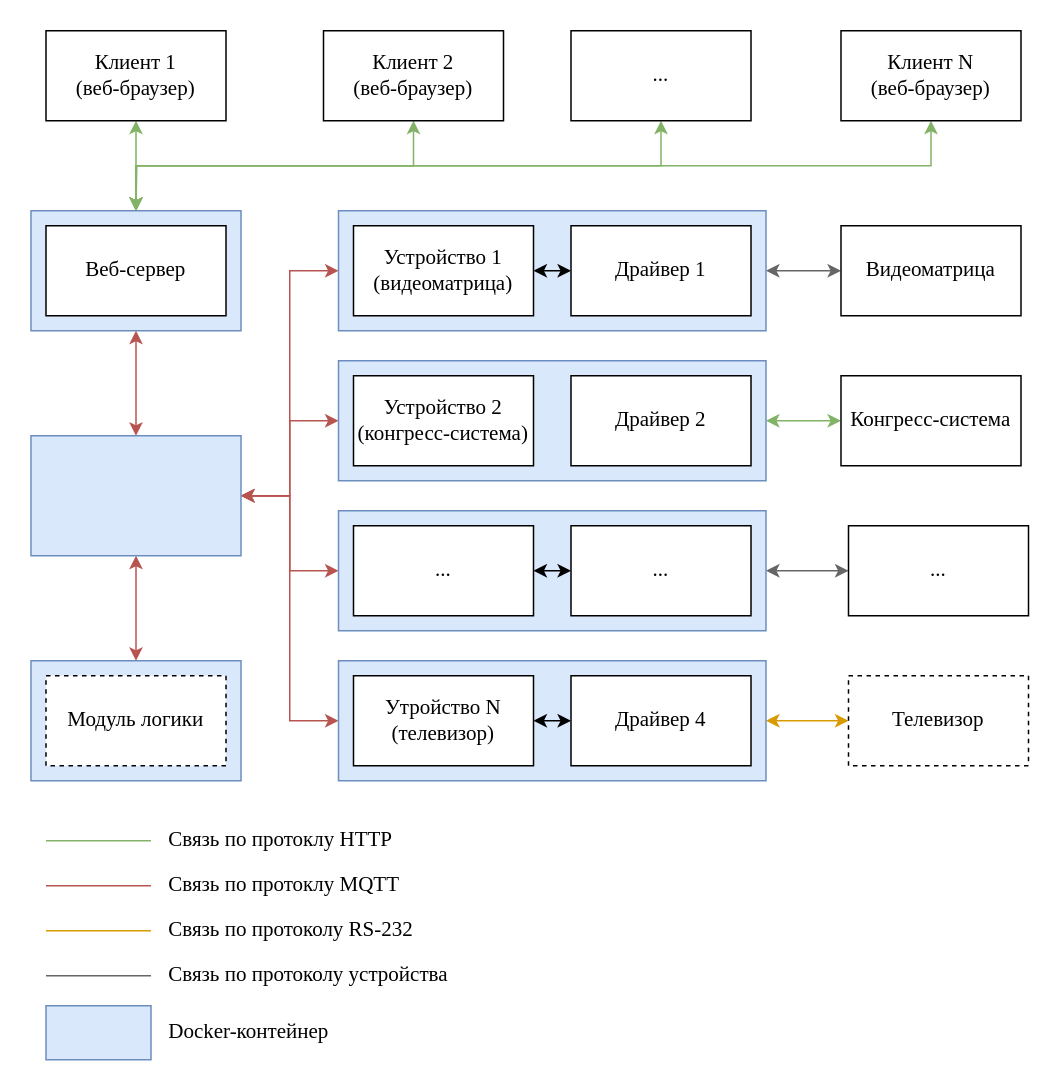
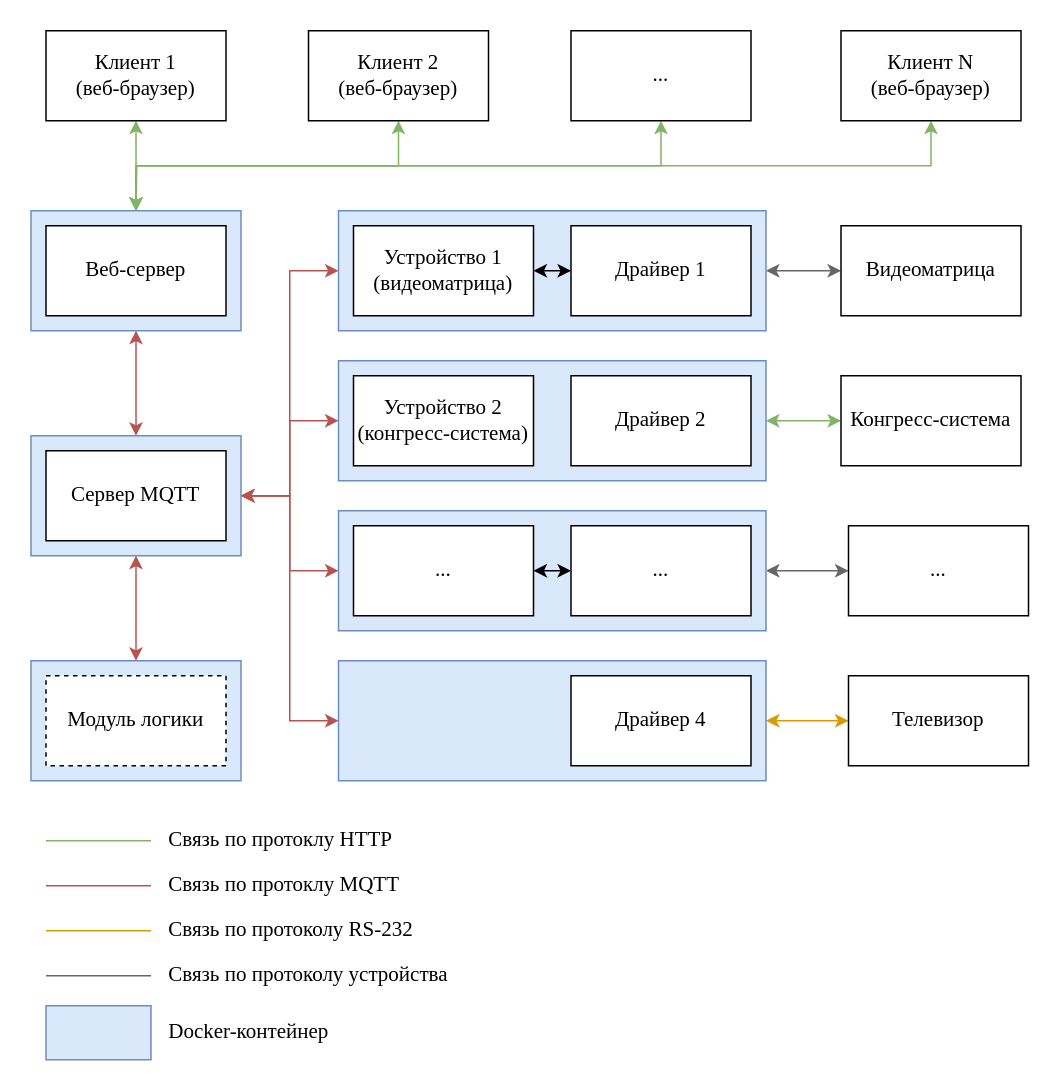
(413, 76) -> (398, 76)
none -> (136, 496)
(443, 721) -> none
(552, 721) -> none
(938, 721) -> (938, 721)
